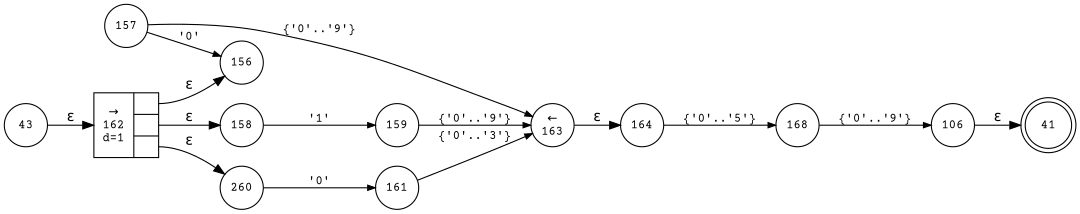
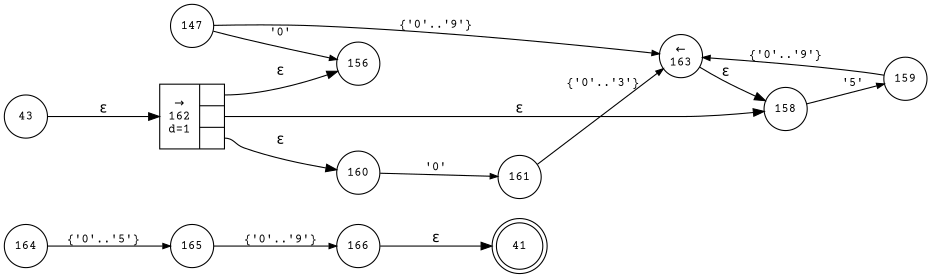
(126, 26) -> (192, 26)
(319, 119) -> (853, 83)
(592, 125) -> (727, 83)
(798, 125) -> (192, 246)
(953, 125) -> (358, 246)
(242, 188) -> (358, 173)
